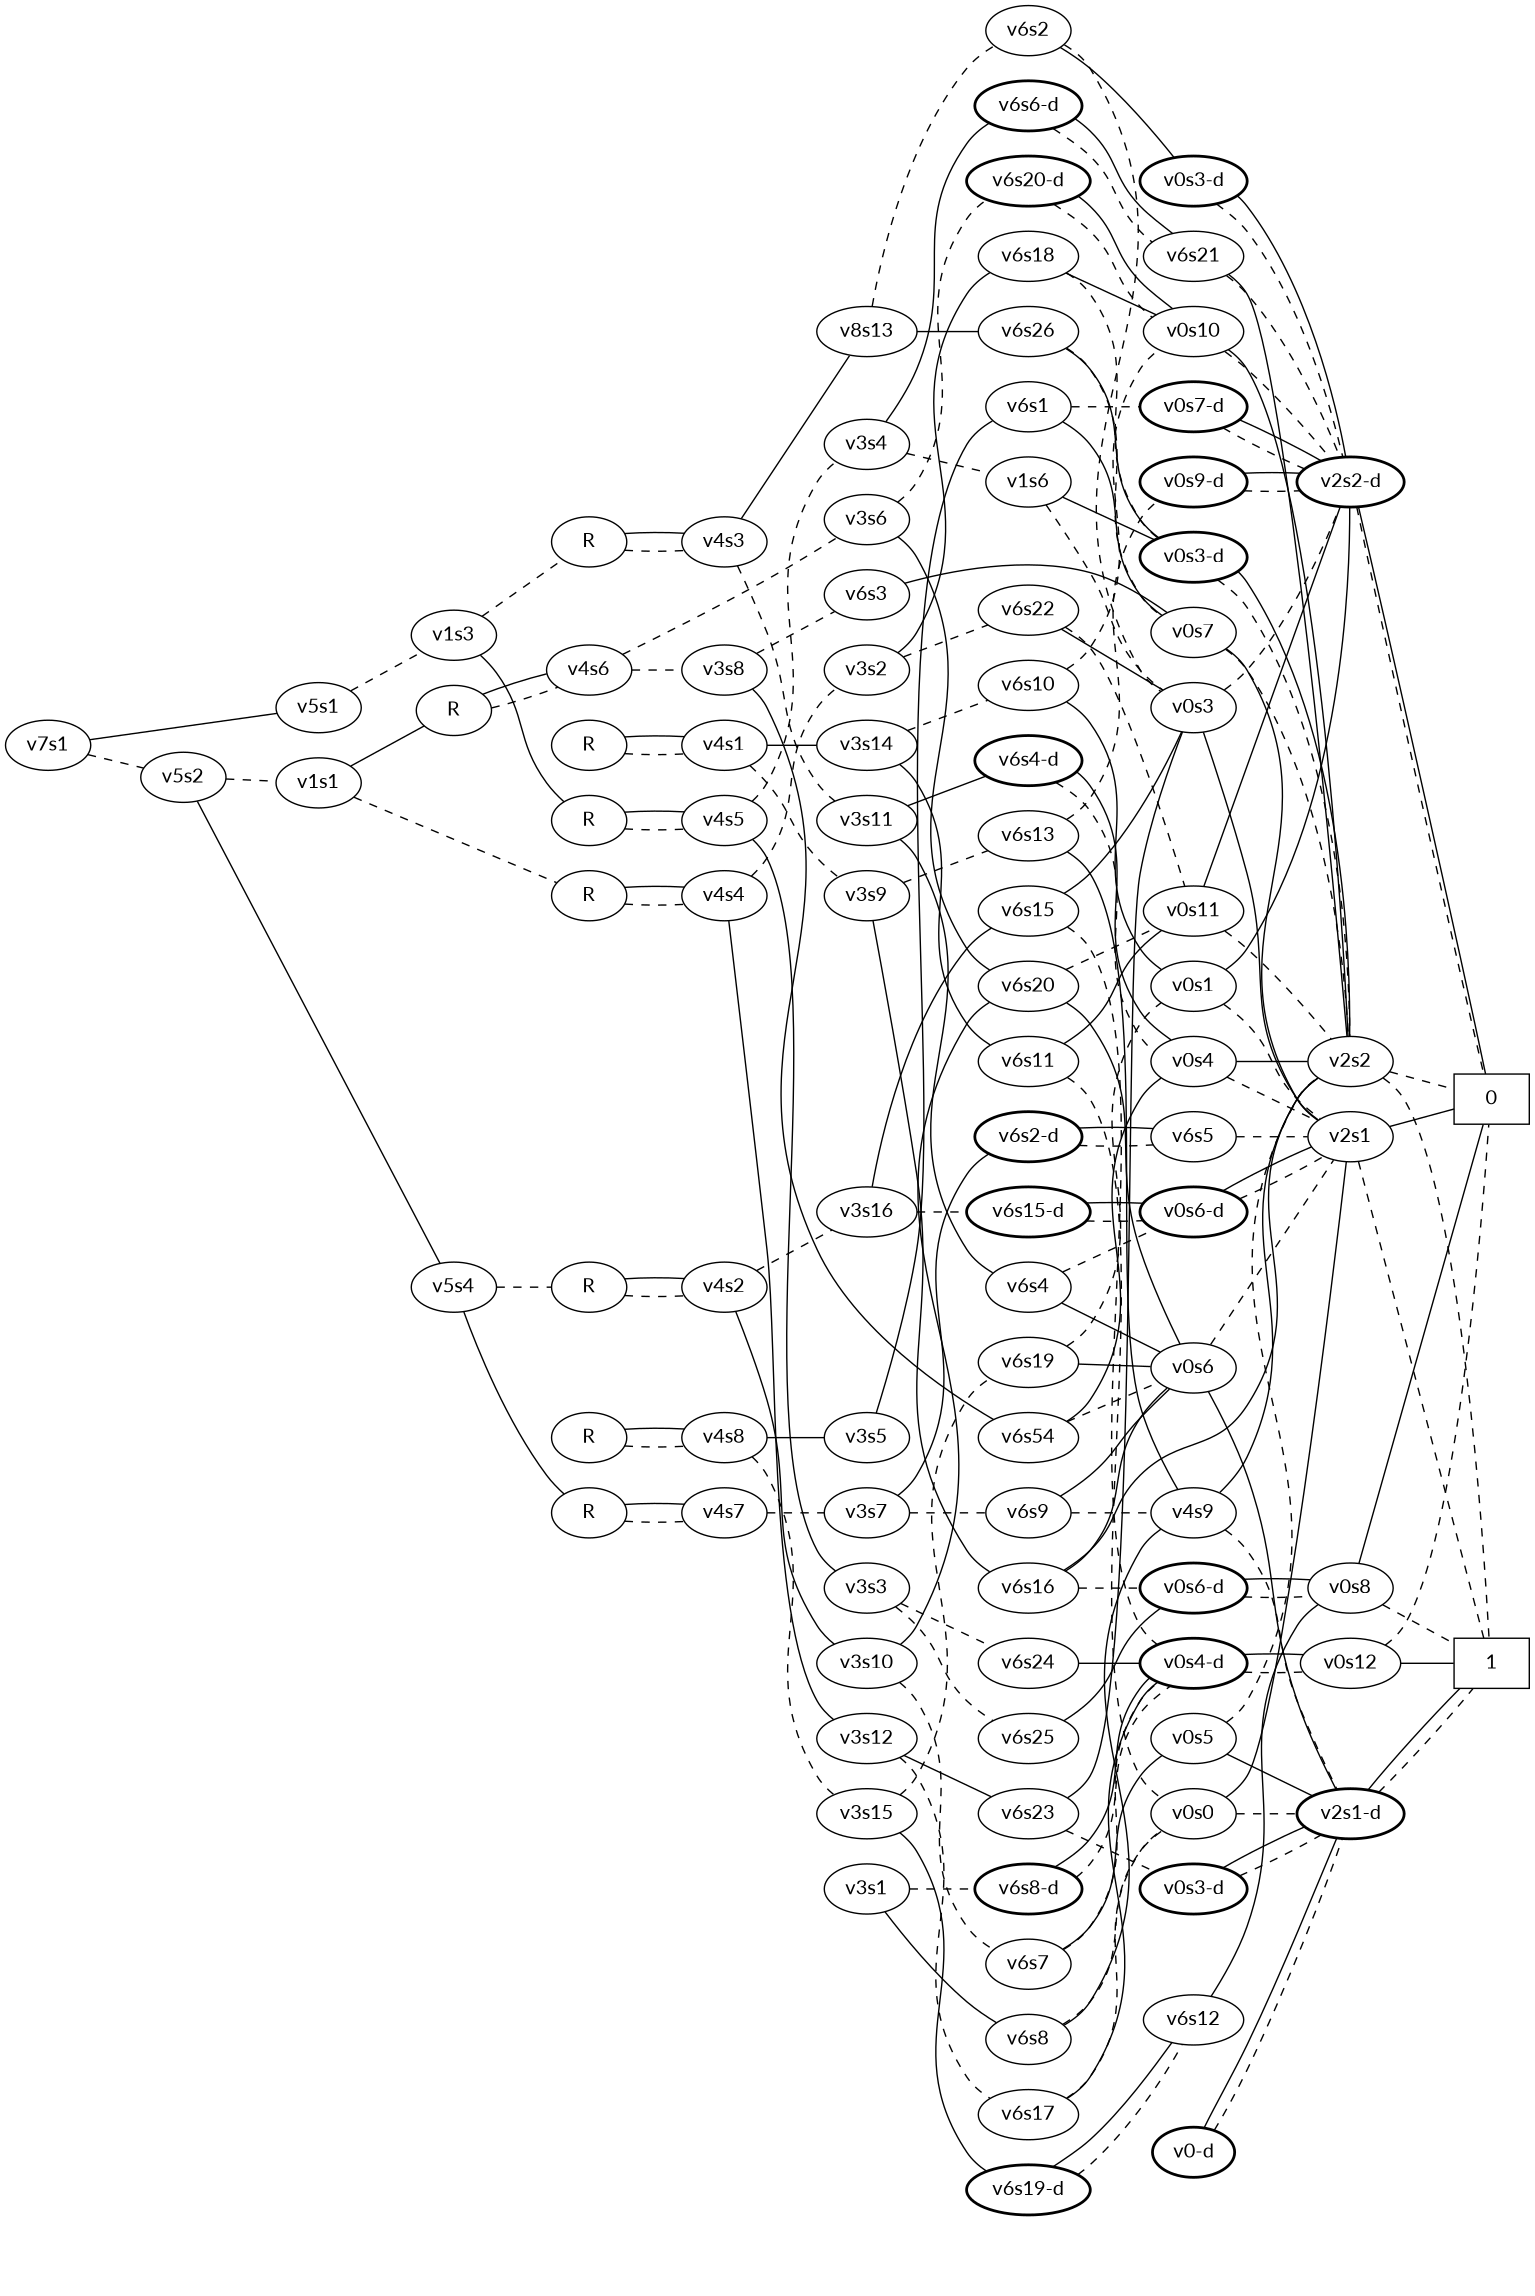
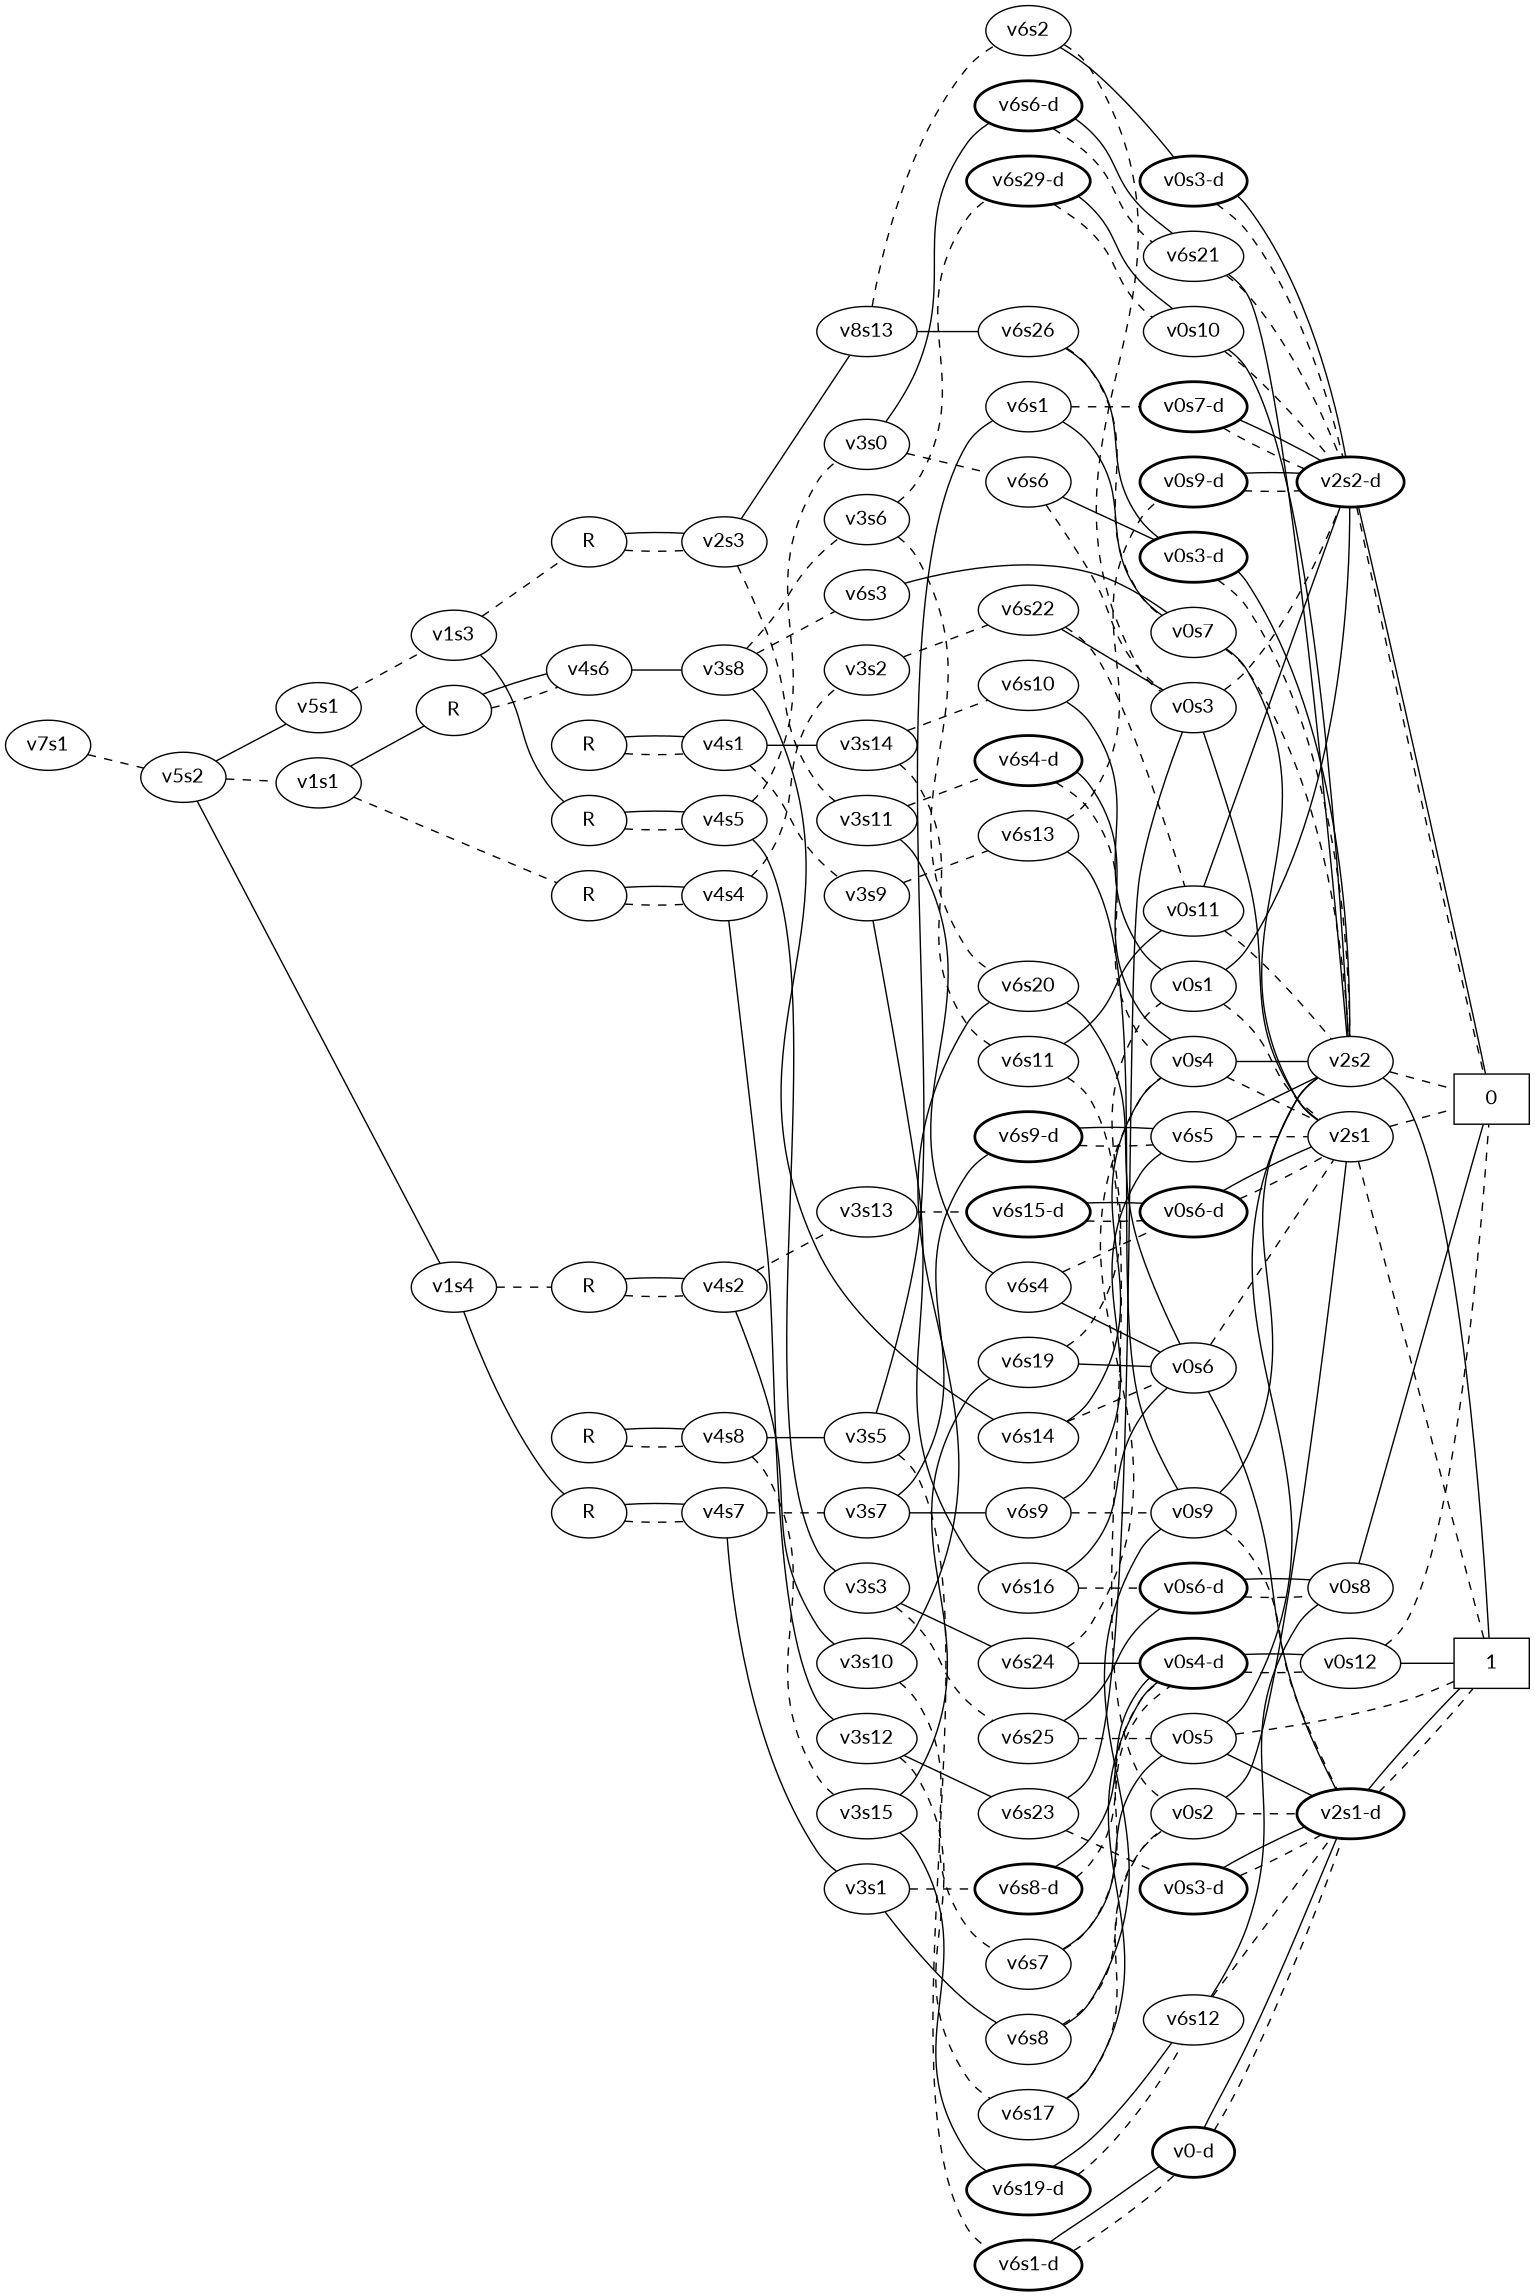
(1028, 181) -> (1028, 181)
(1028, 256) -> none
(867, 444) -> (867, 444)
(1028, 482) -> (1028, 482)
(1117, 511) -> none
(724, 542) -> (724, 542)
(731, 599) -> (798, 580)
(657, 670) -> (657, 670)
(183, 727) -> (251, 742)
(939, 755) -> (939, 755)
(947, 791) -> (947, 791)
(940, 846) -> (940, 846)
(1028, 911) -> none
(1104, 952) -> none
(1422, 1118) -> (1422, 1118)
(1028, 1137) -> (1028, 1137)
(867, 1212) -> (867, 1212)
none -> (1103, 1274)
(454, 1287) -> (454, 1287)
(1459, 1321) -> (1459, 1321)
(1255, 1390) -> (1261, 1105)
(1275, 1417) -> (1275, 1417)
(1028, 1438) -> (1028, 1438)
(1103, 1463) -> (1117, 1328)
(963, 1513) -> (963, 1513)
(1194, 1513) -> (1194, 1513)
(940, 1595) -> (939, 1584)
(1418, 1624) -> (1347, 1715)
(955, 1629) -> (955, 1629)
none -> (757, 1714)
none -> (1115, 1739)
(1194, 1814) -> (1194, 1814)
none -> (1272, 1917)
none -> (1028, 2265)
